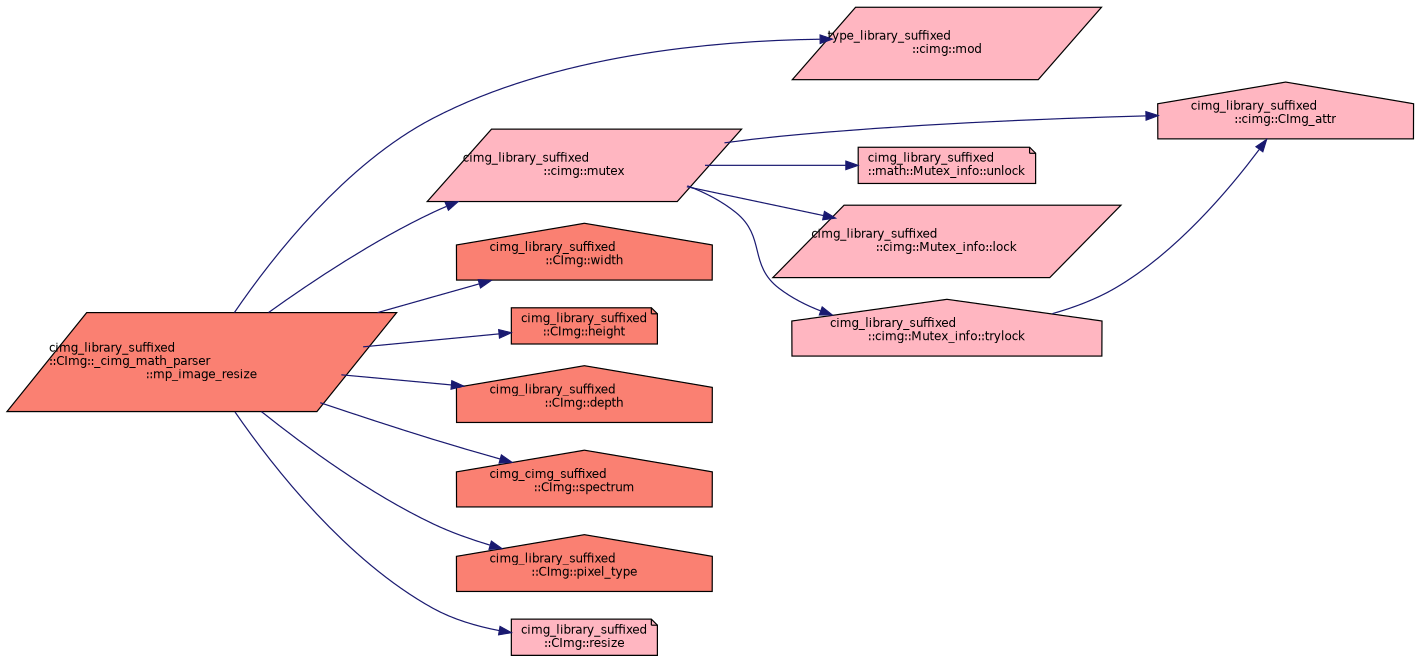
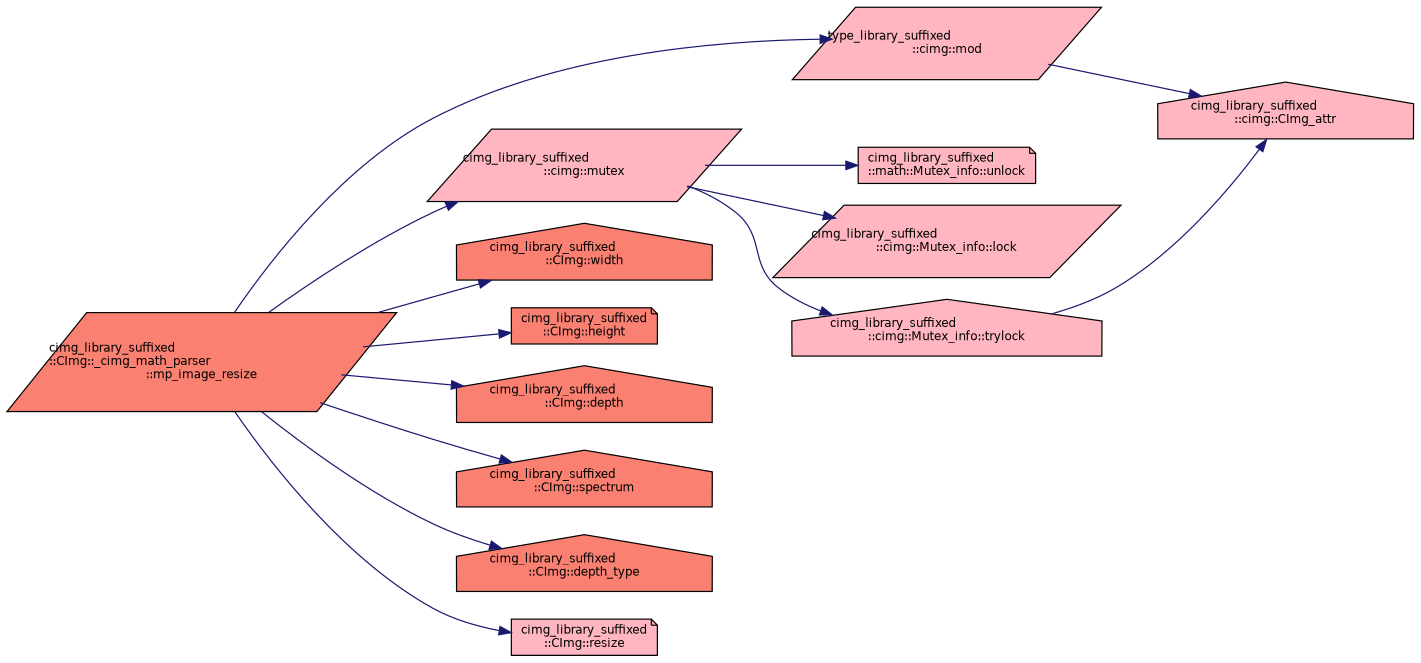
(935, 125) -> (1119, 79)
(584, 482) -> (584, 482)
(584, 566) -> (584, 566)
